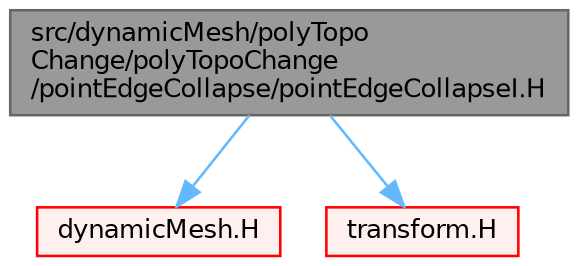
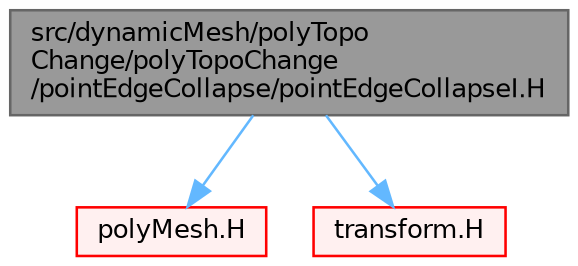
(159, 232) -> (172, 232)
